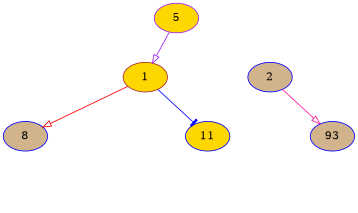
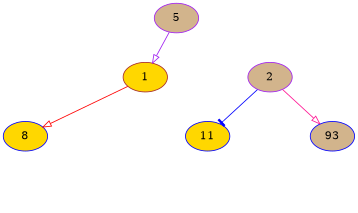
(176, 18) -> (176, 18)
(270, 77) -> (270, 77)
(175, 105) -> (240, 105)
(25, 136) -> (25, 136)
